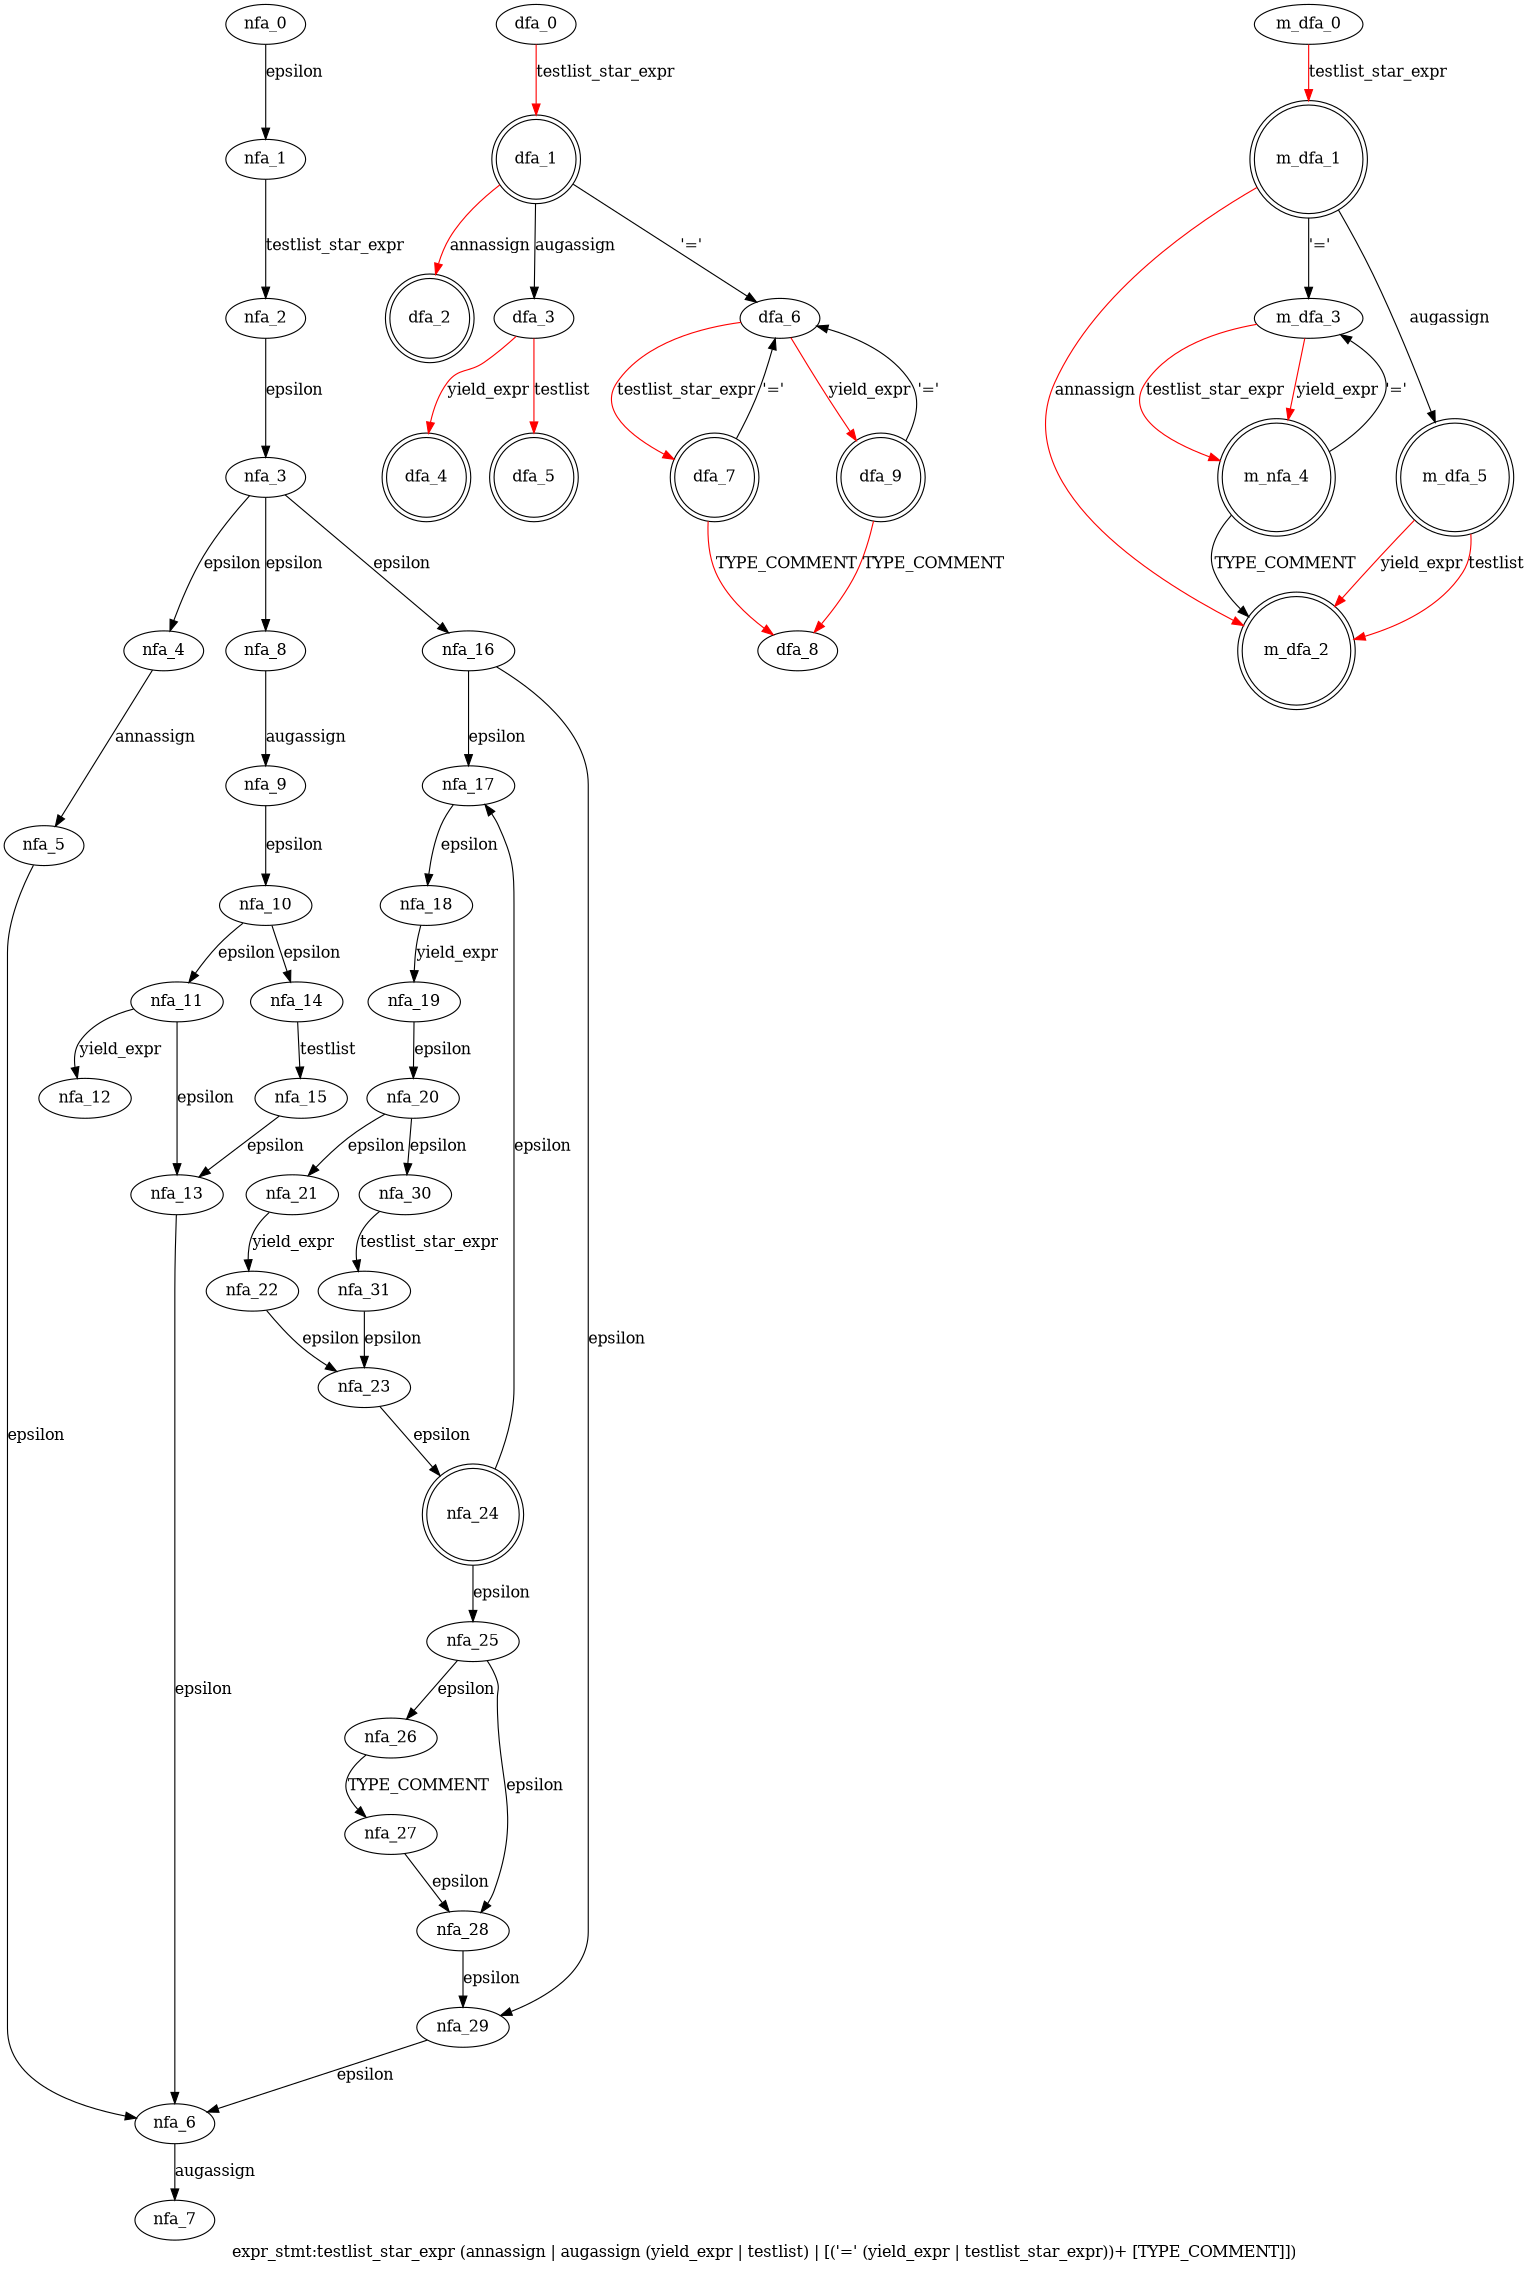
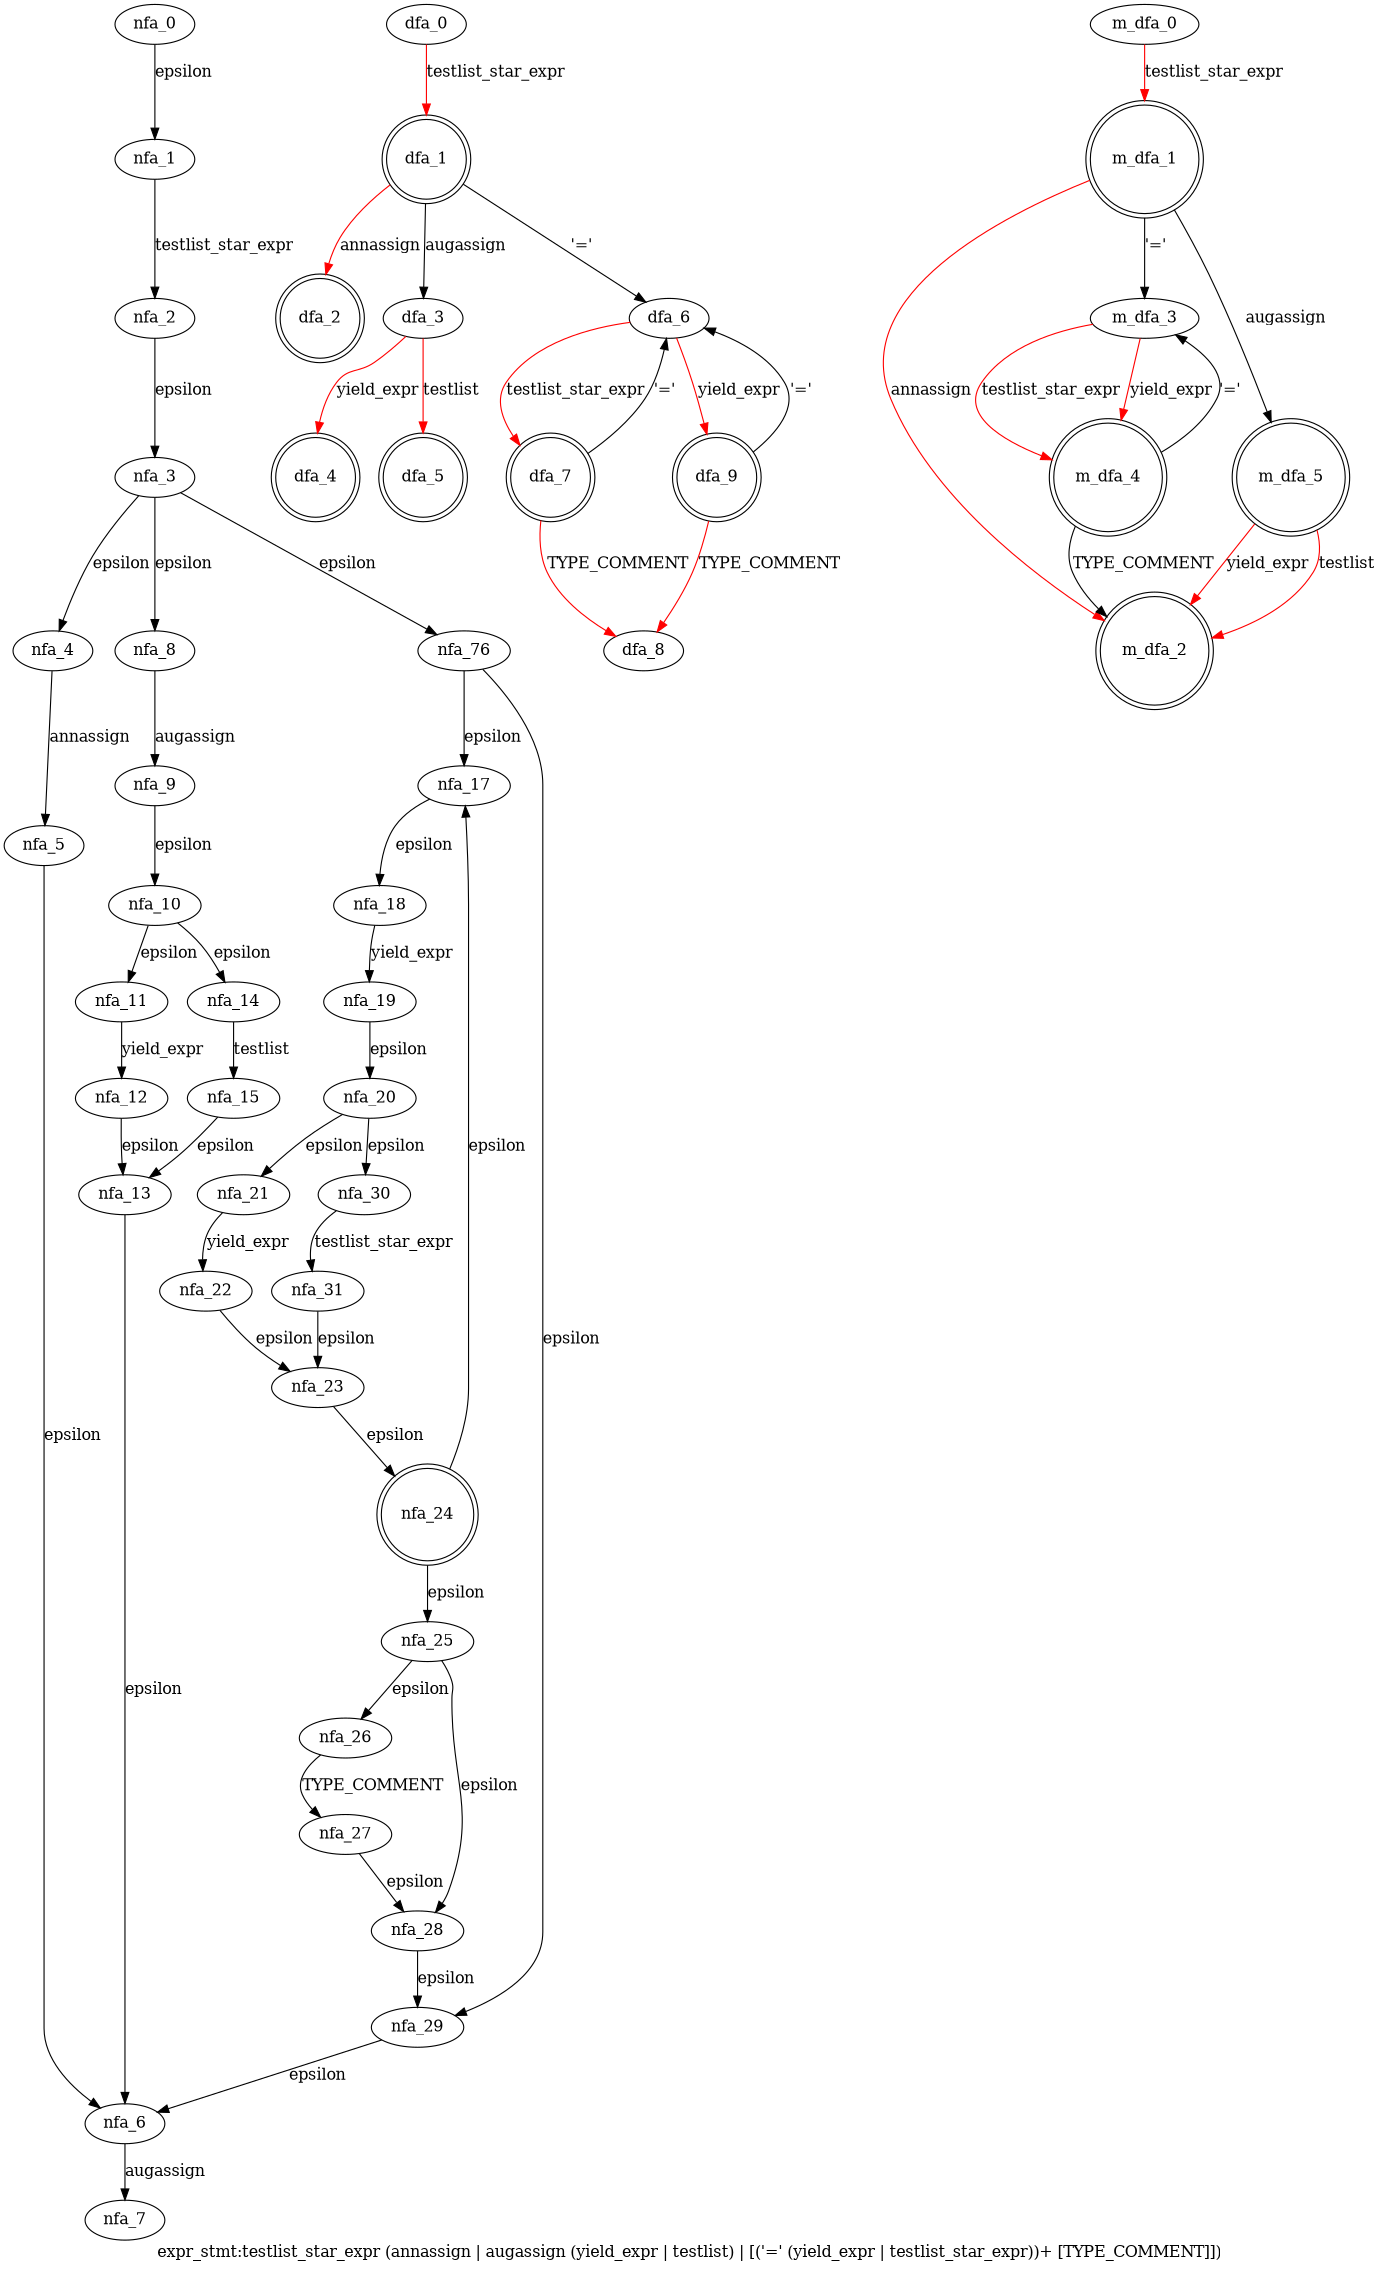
(1276, 477) -> (1108, 477)
(469, 651) -> (464, 651)
(177, 1093) -> (121, 1141)
